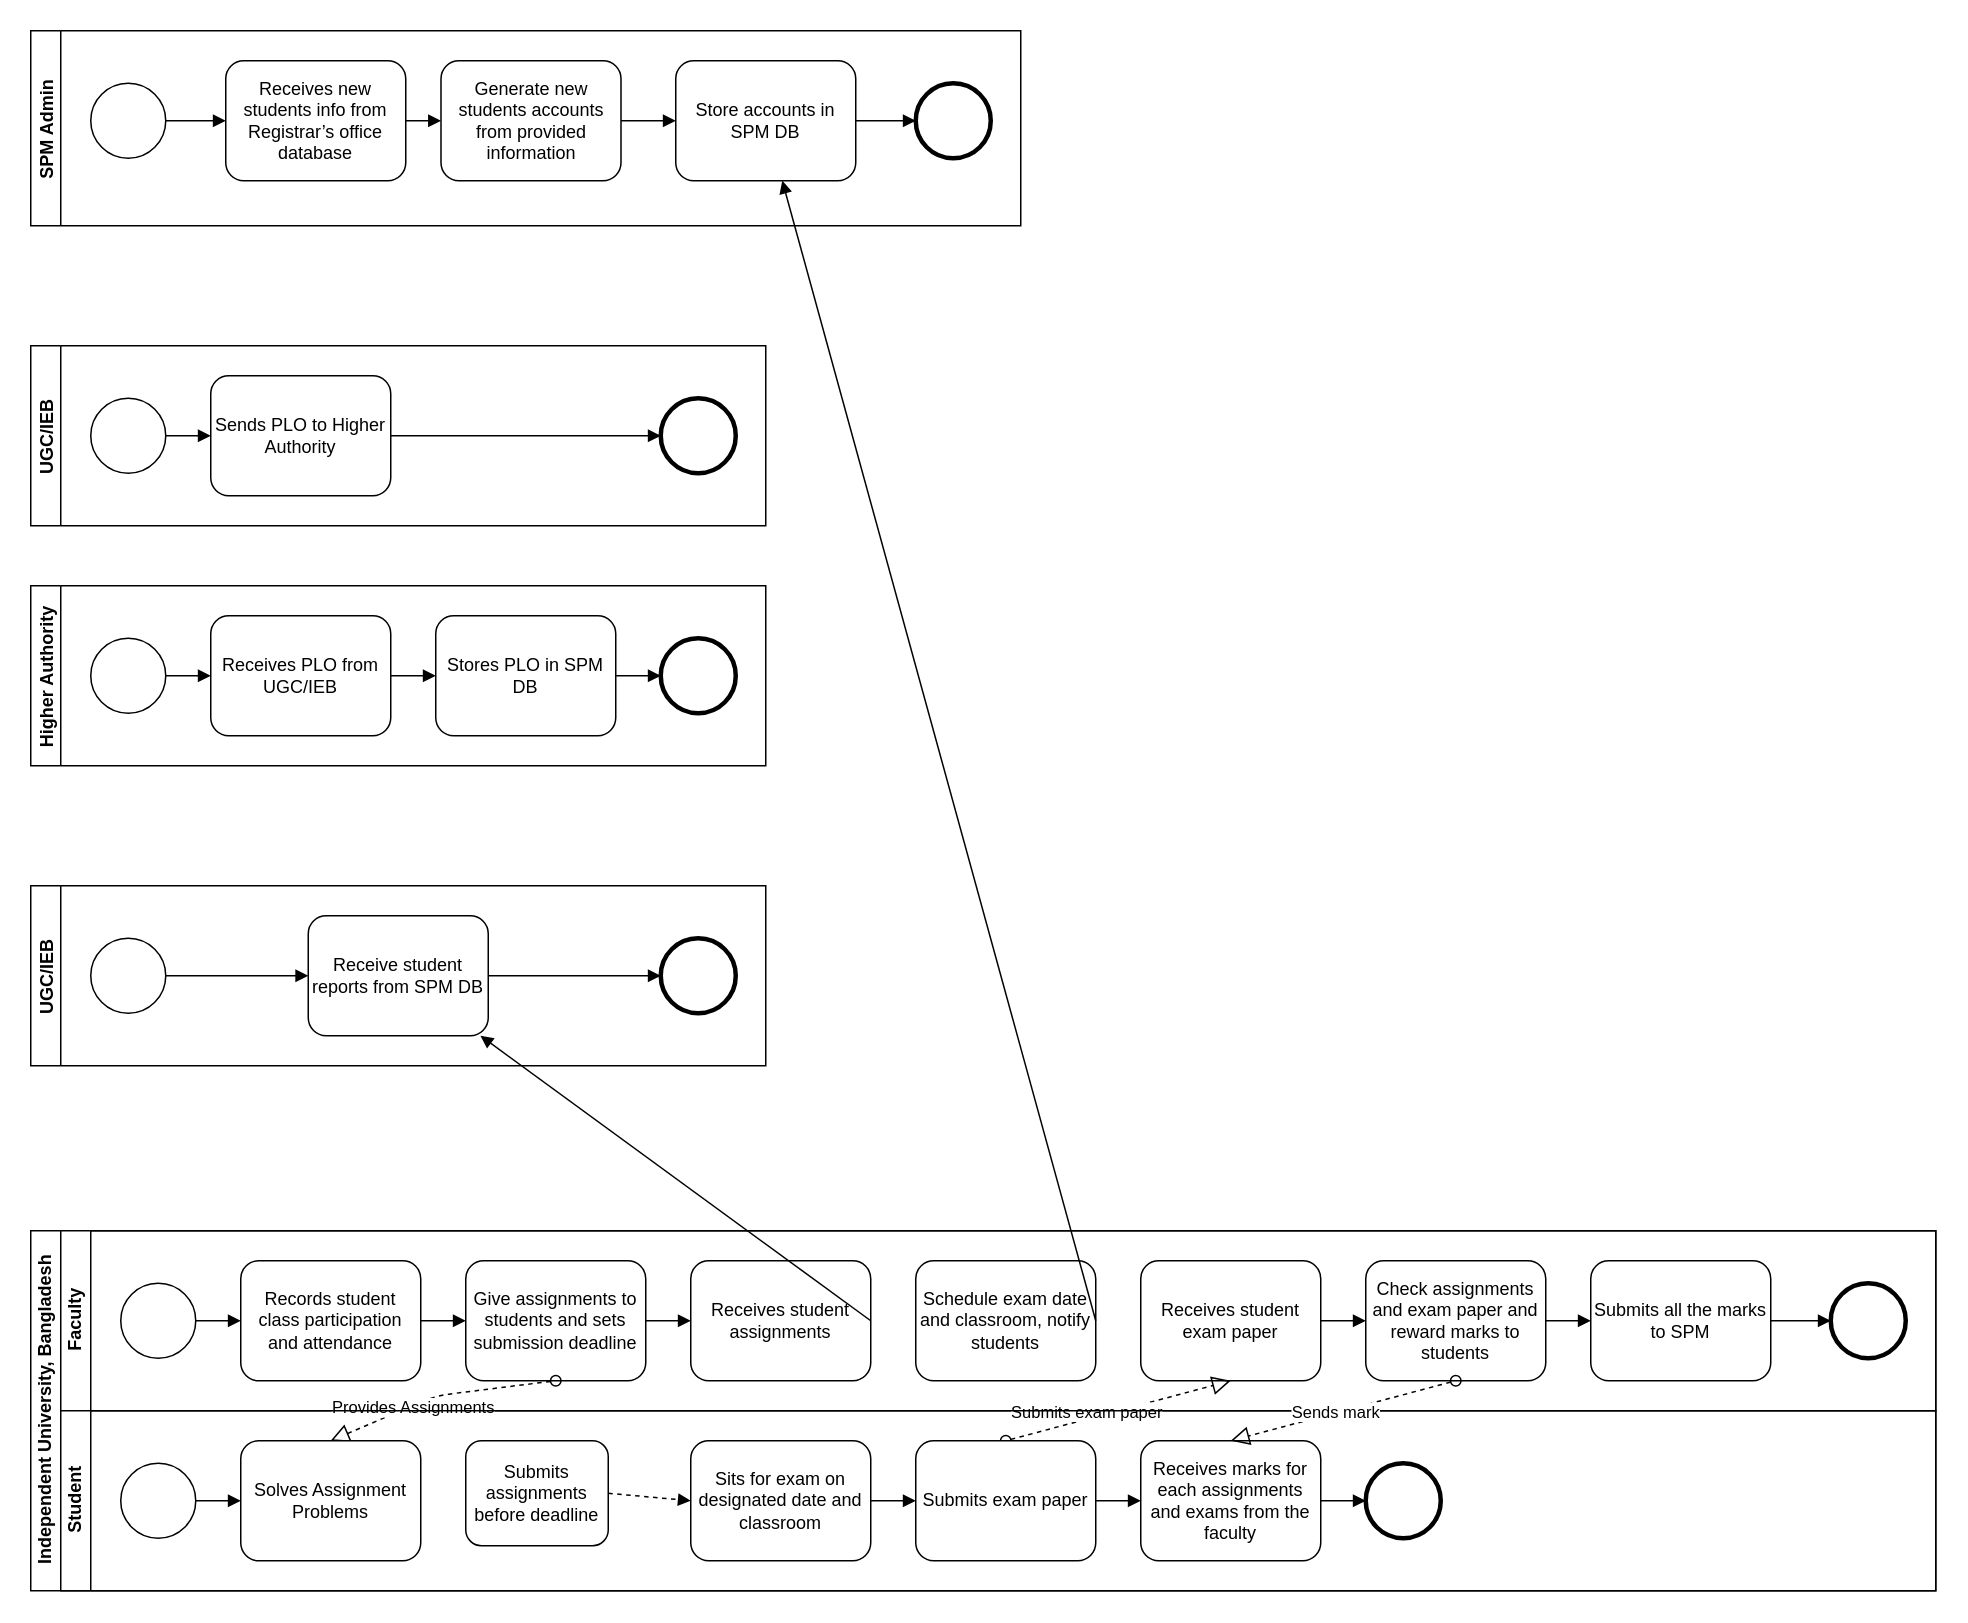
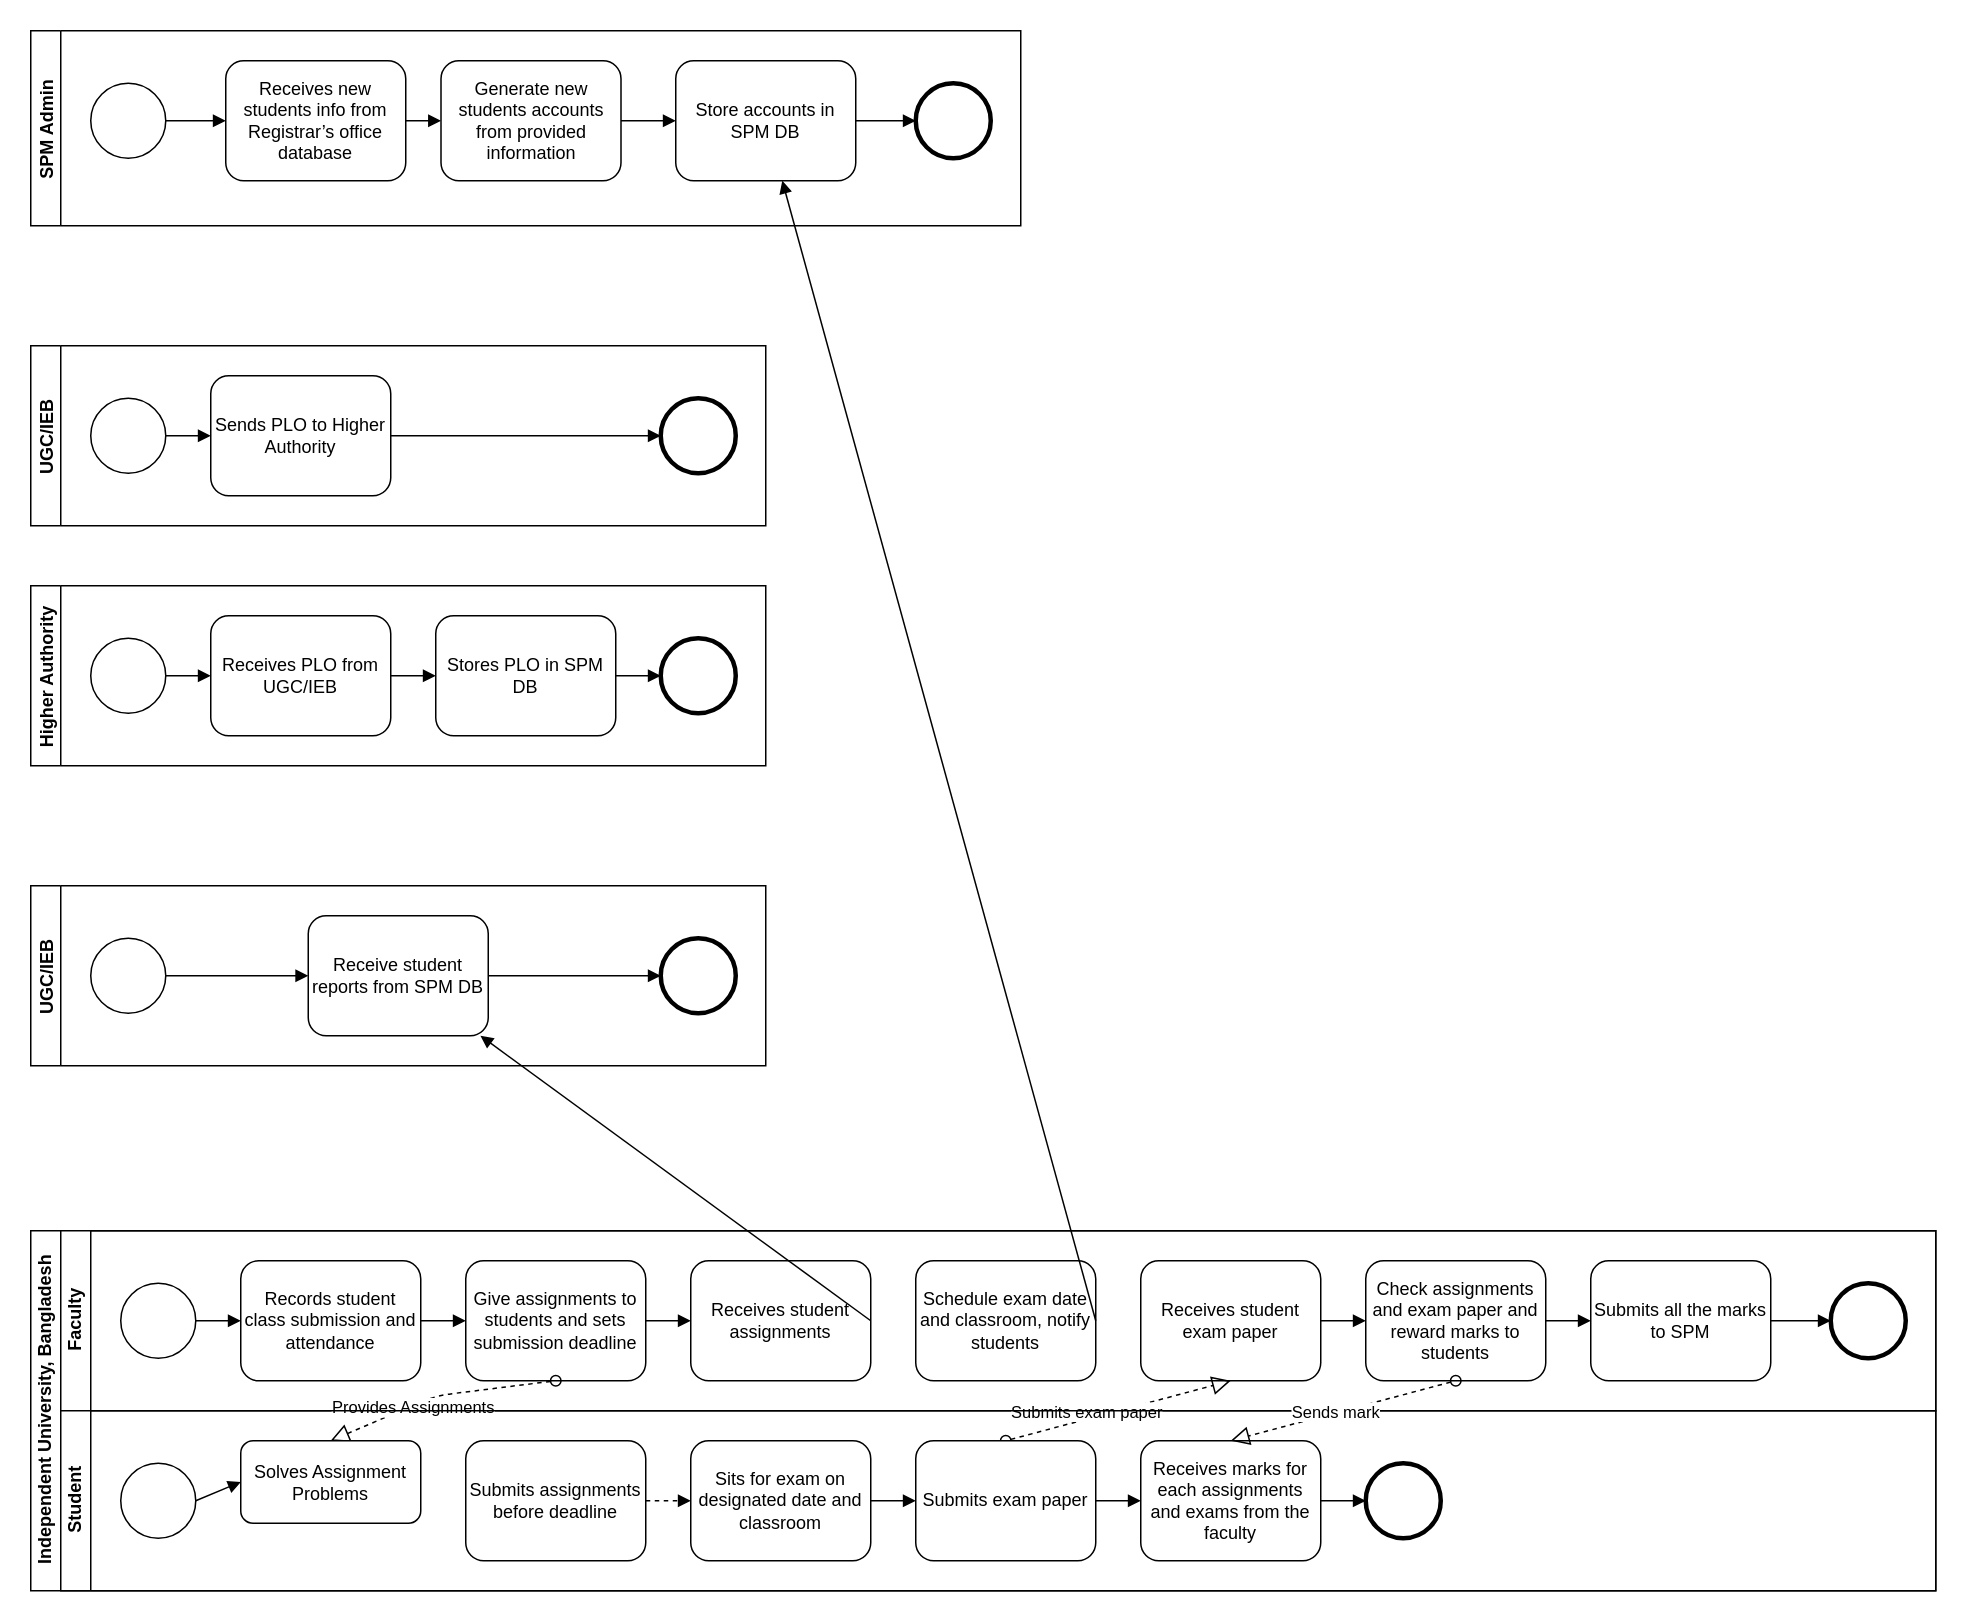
(331, 1321) -> (331, 1321)
(537, 1493) -> (556, 1501)
(331, 1501) -> (331, 1482)
